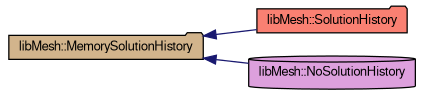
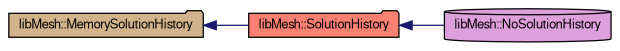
(232, 61) -> (428, 25)
